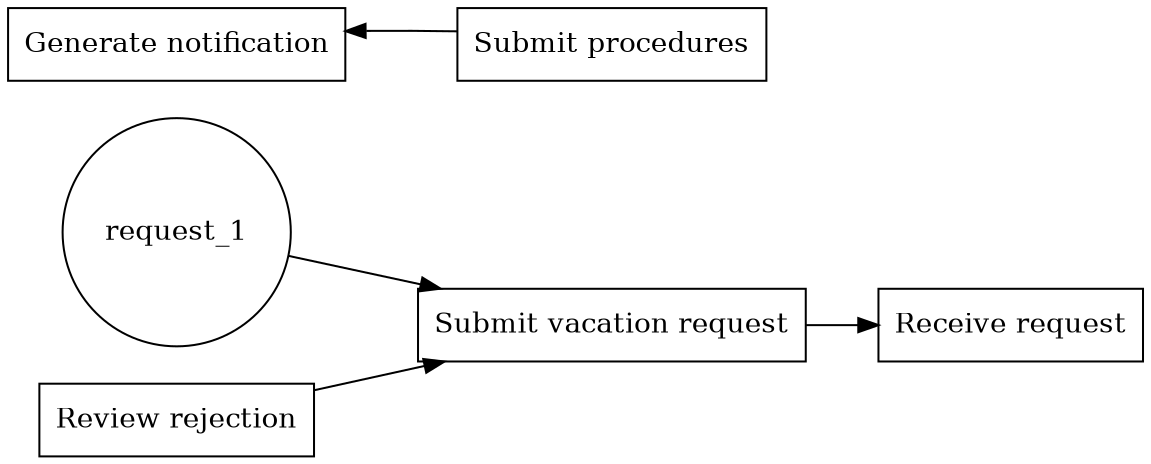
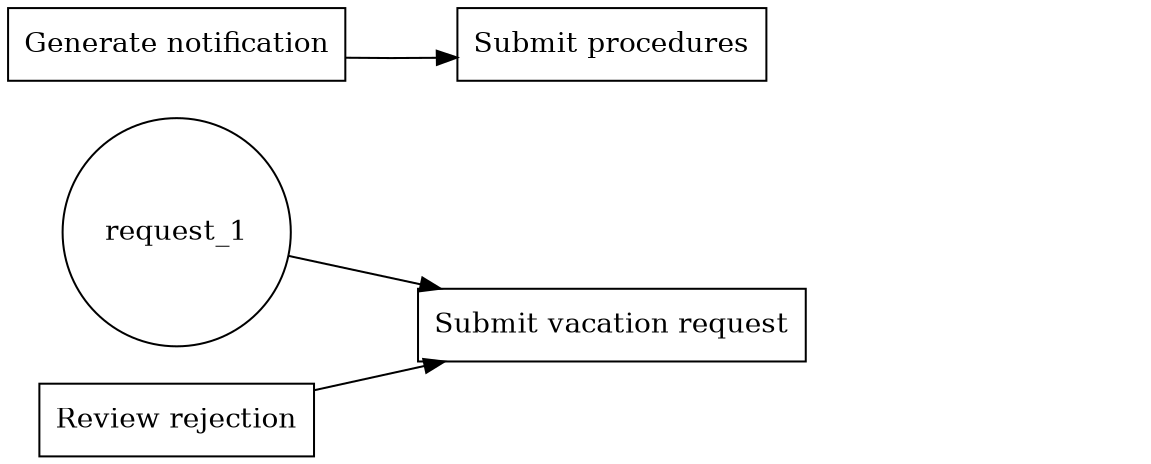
(412, 31) -> (391, 58)
(1011, 325) -> none
